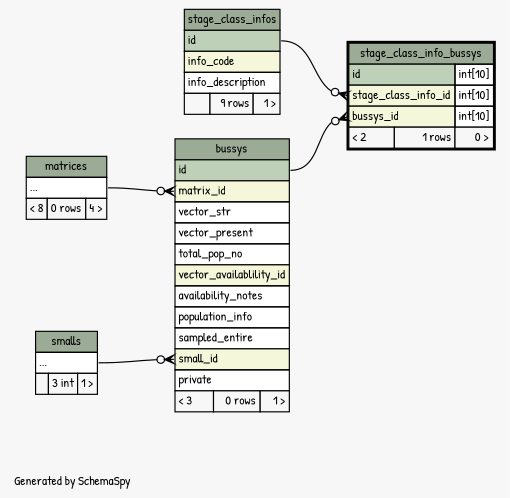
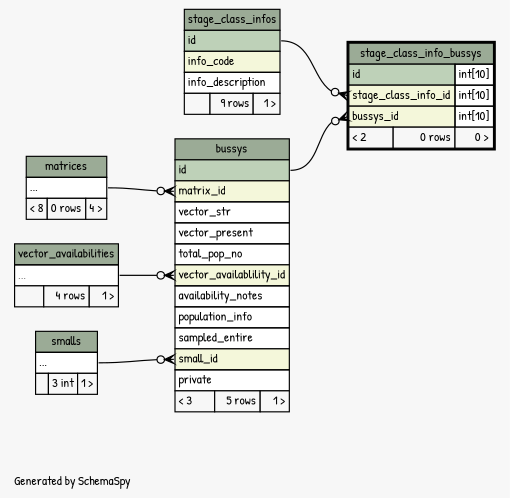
(437, 137) -> (436, 137)
none -> (66, 275)
(241, 401) -> (242, 401)
